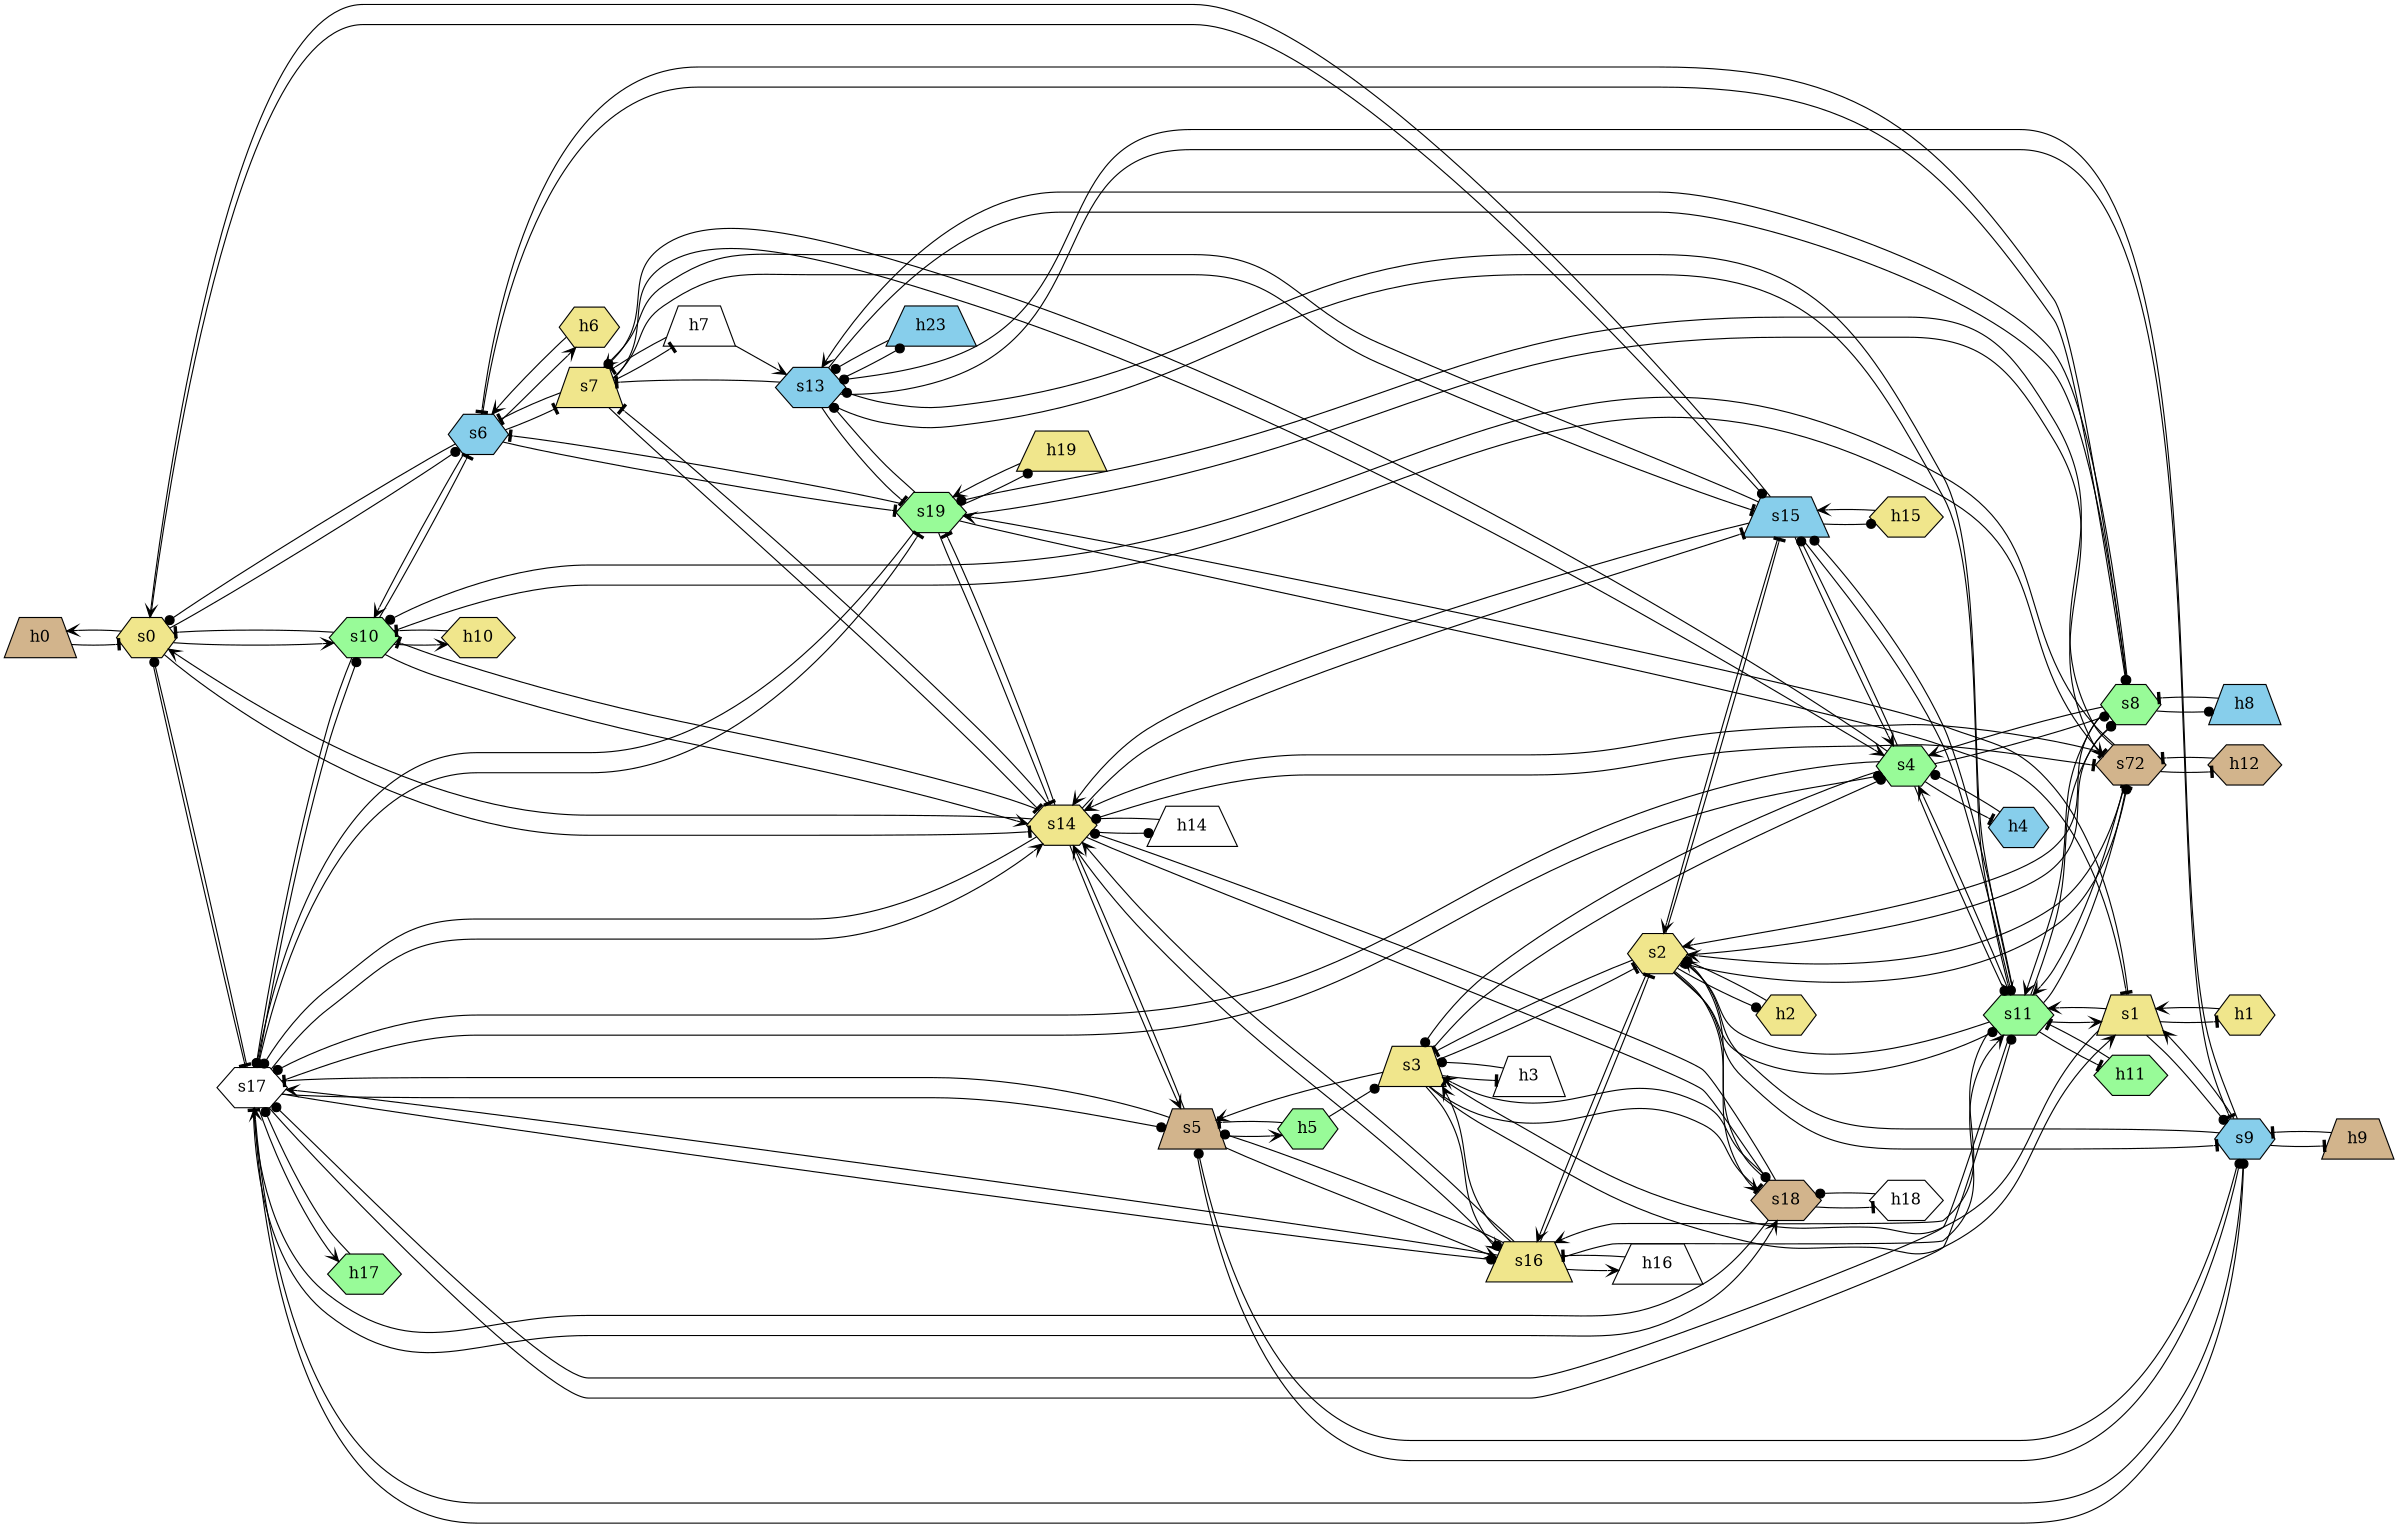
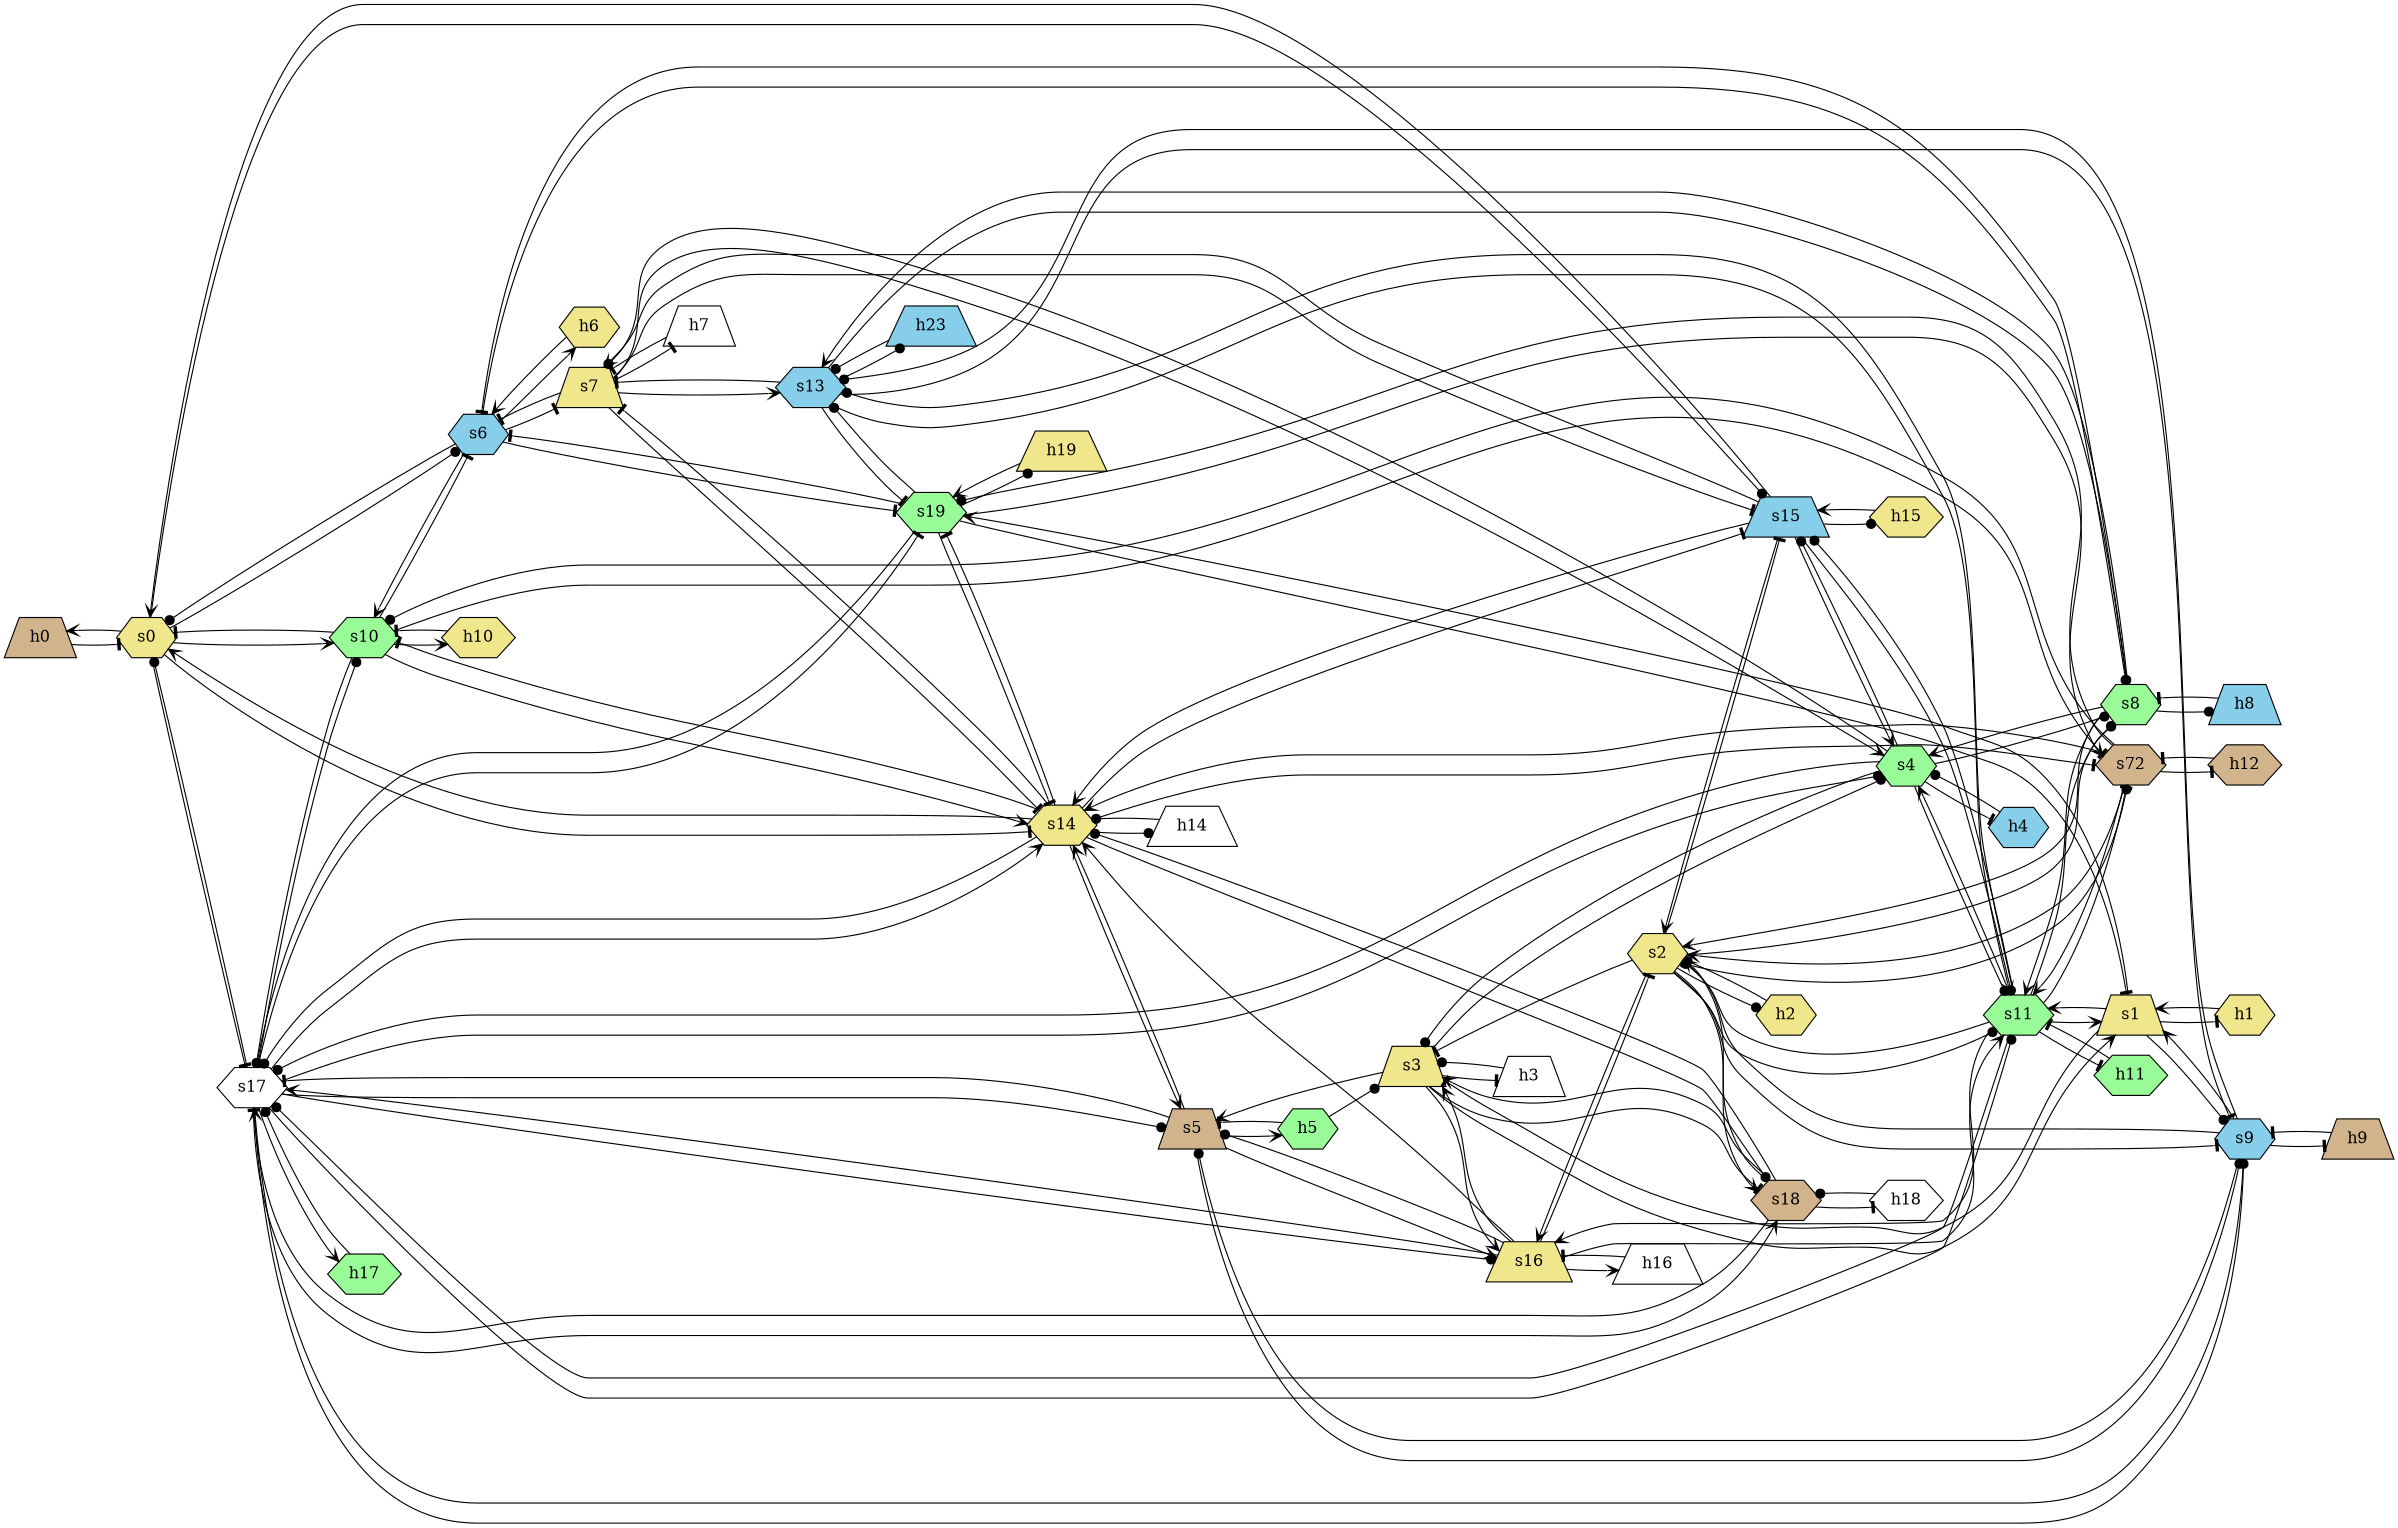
(756, 357) -> (693, 395)
(1526, 1022) -> none
(1274, 1053) -> none
